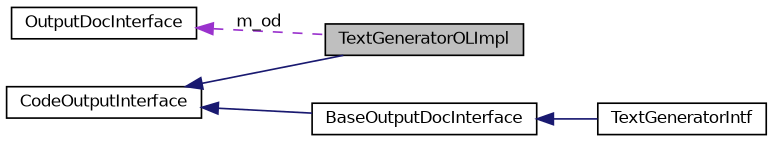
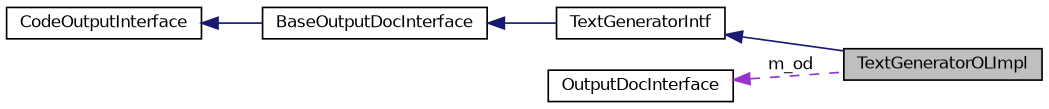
(273, 69) -> (793, 44)
